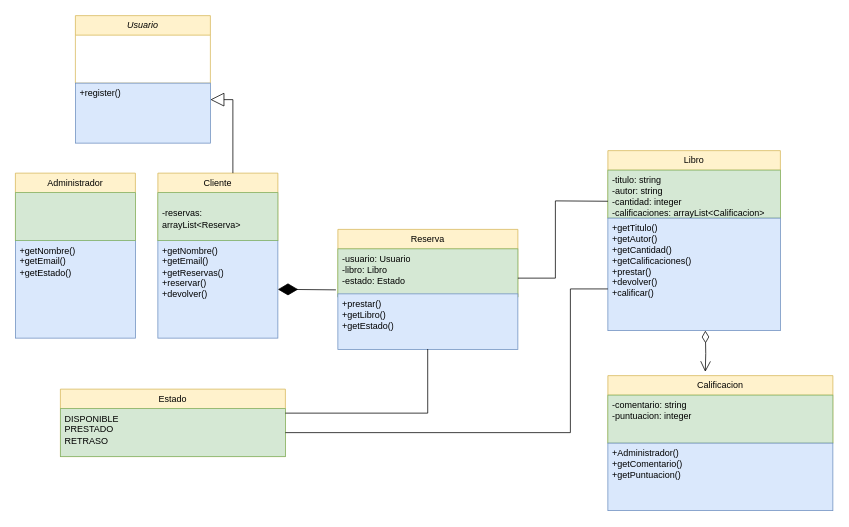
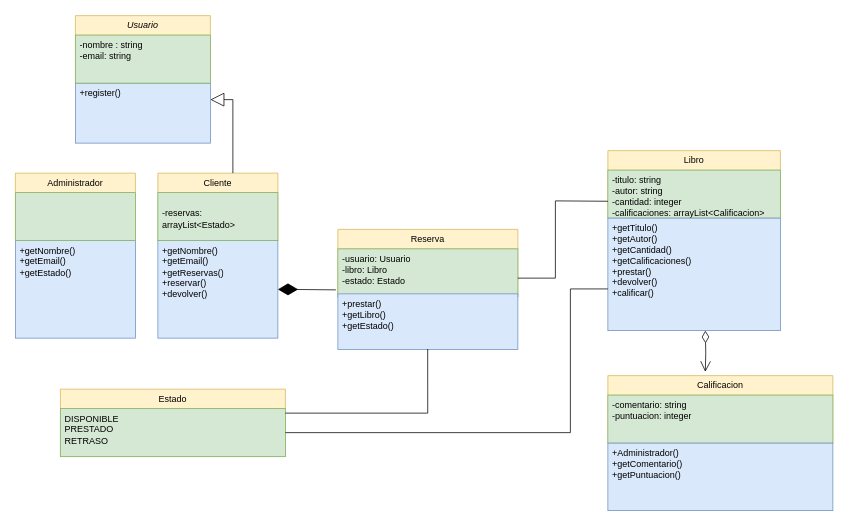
none -> (143, 59)
(219, 208) -> (219, 208)
